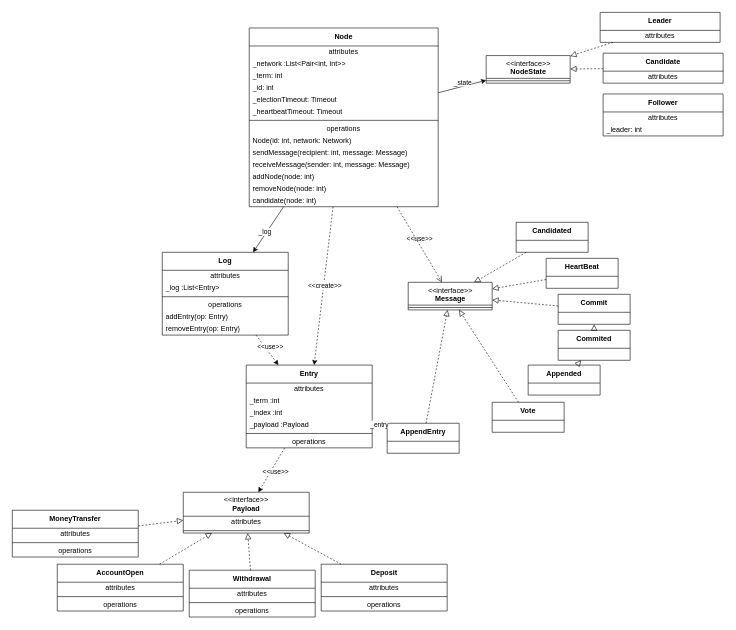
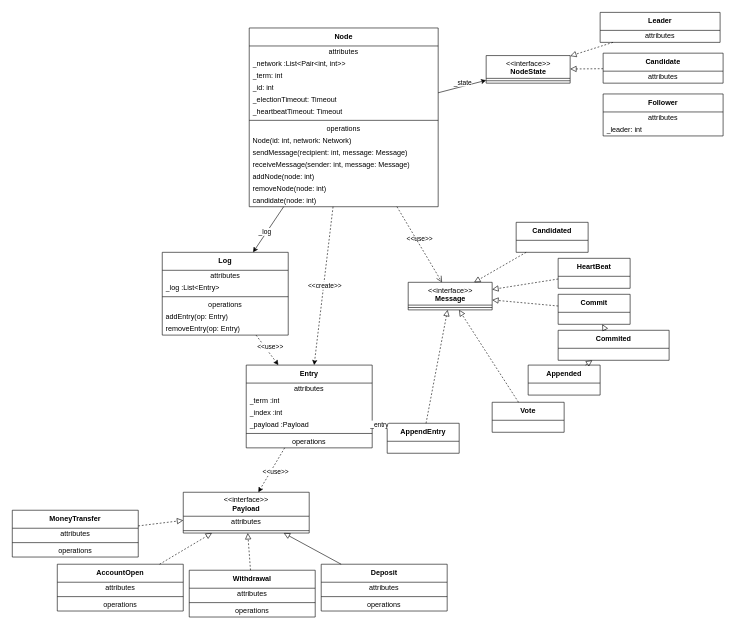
(582, 273) -> (594, 273)
(594, 345) -> (614, 345)
(315, 550) -> (315, 550)
